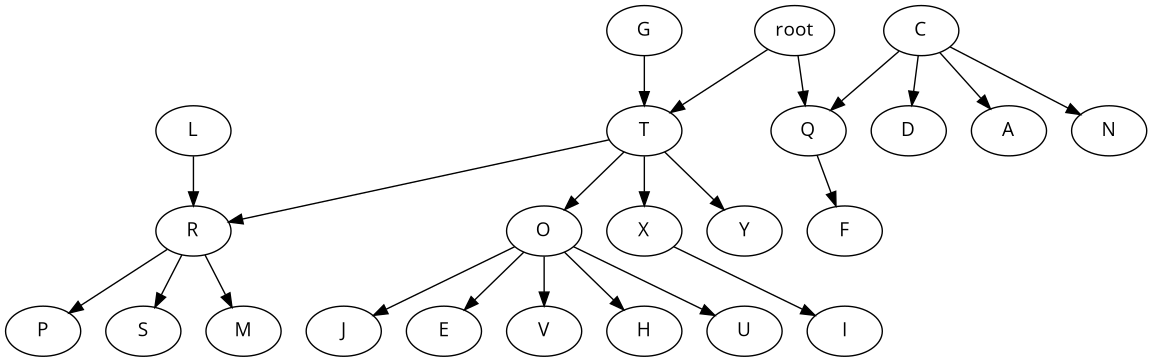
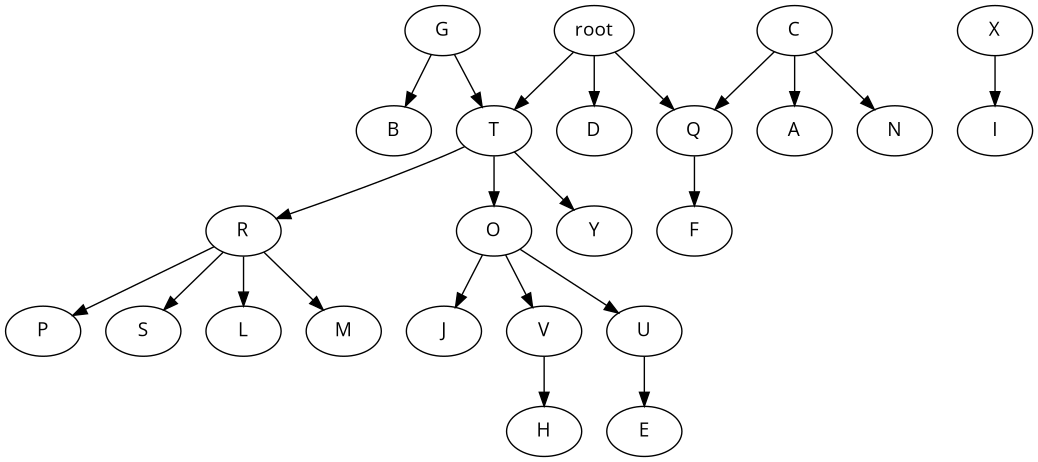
(916, 73) -> (594, 74)
none -> (394, 131)
(193, 174) -> (244, 274)
(644, 174) -> none
(499, 276) -> (644, 374)
(589, 276) -> (544, 374)
